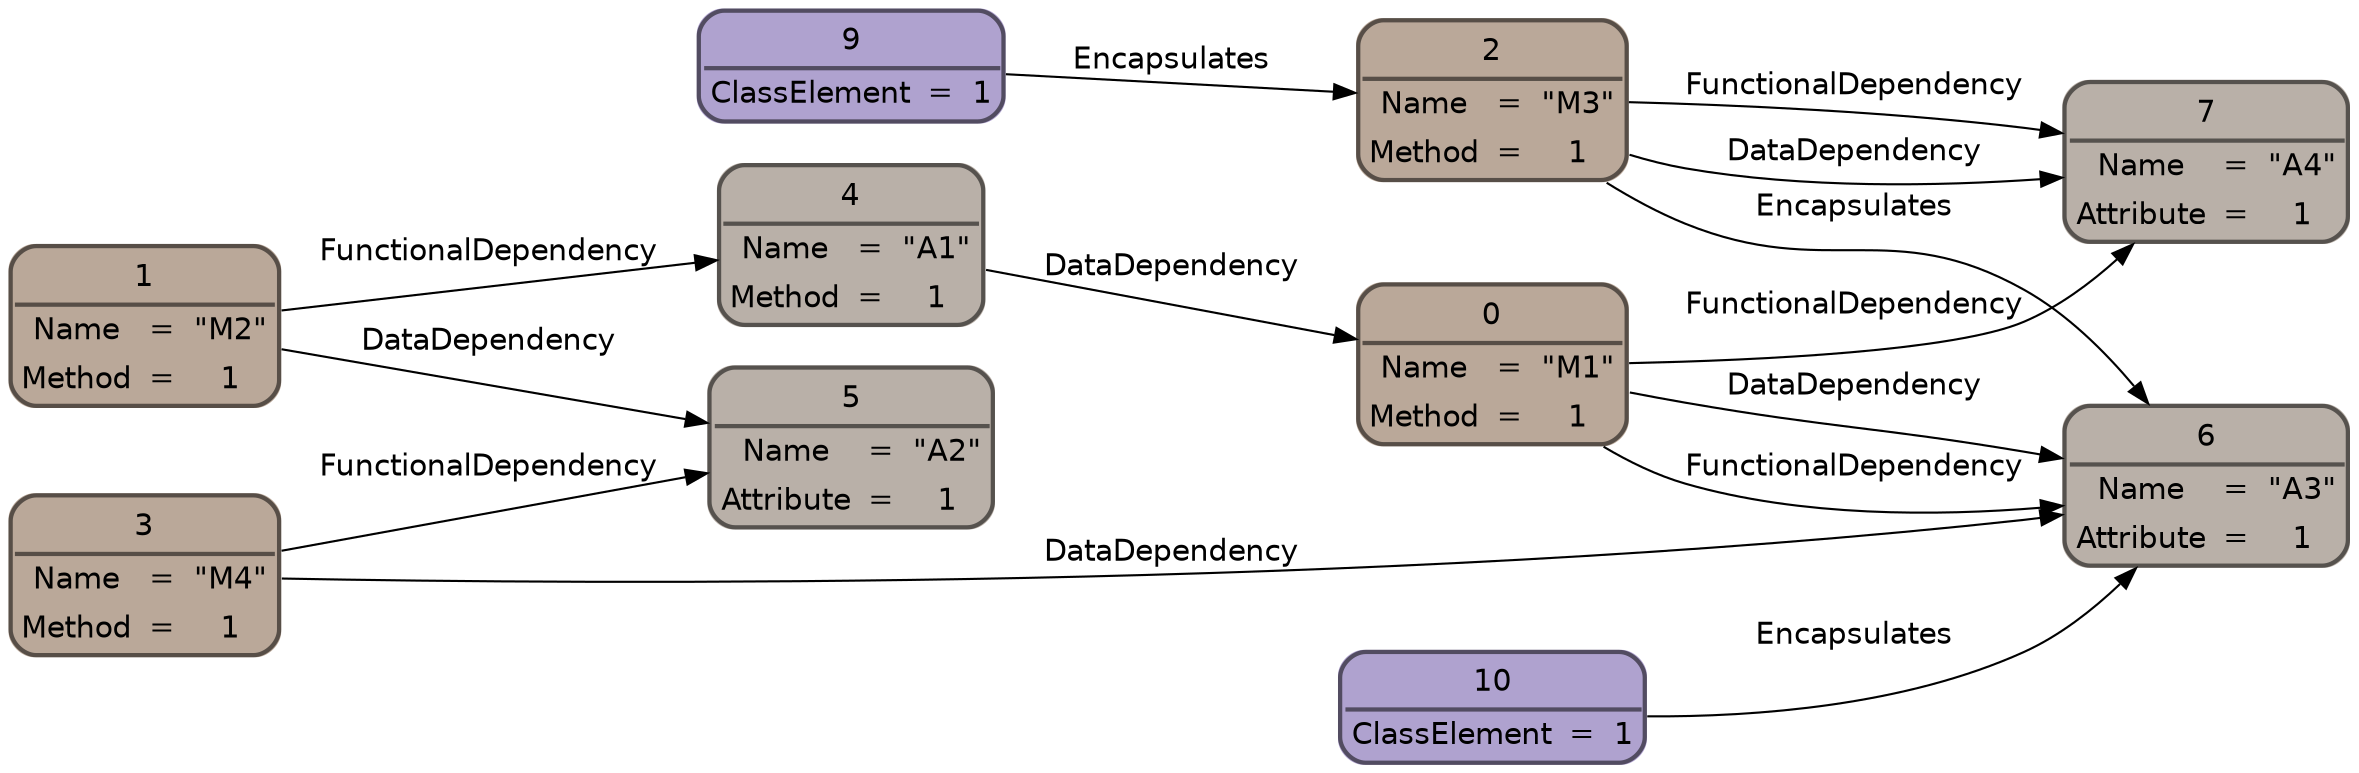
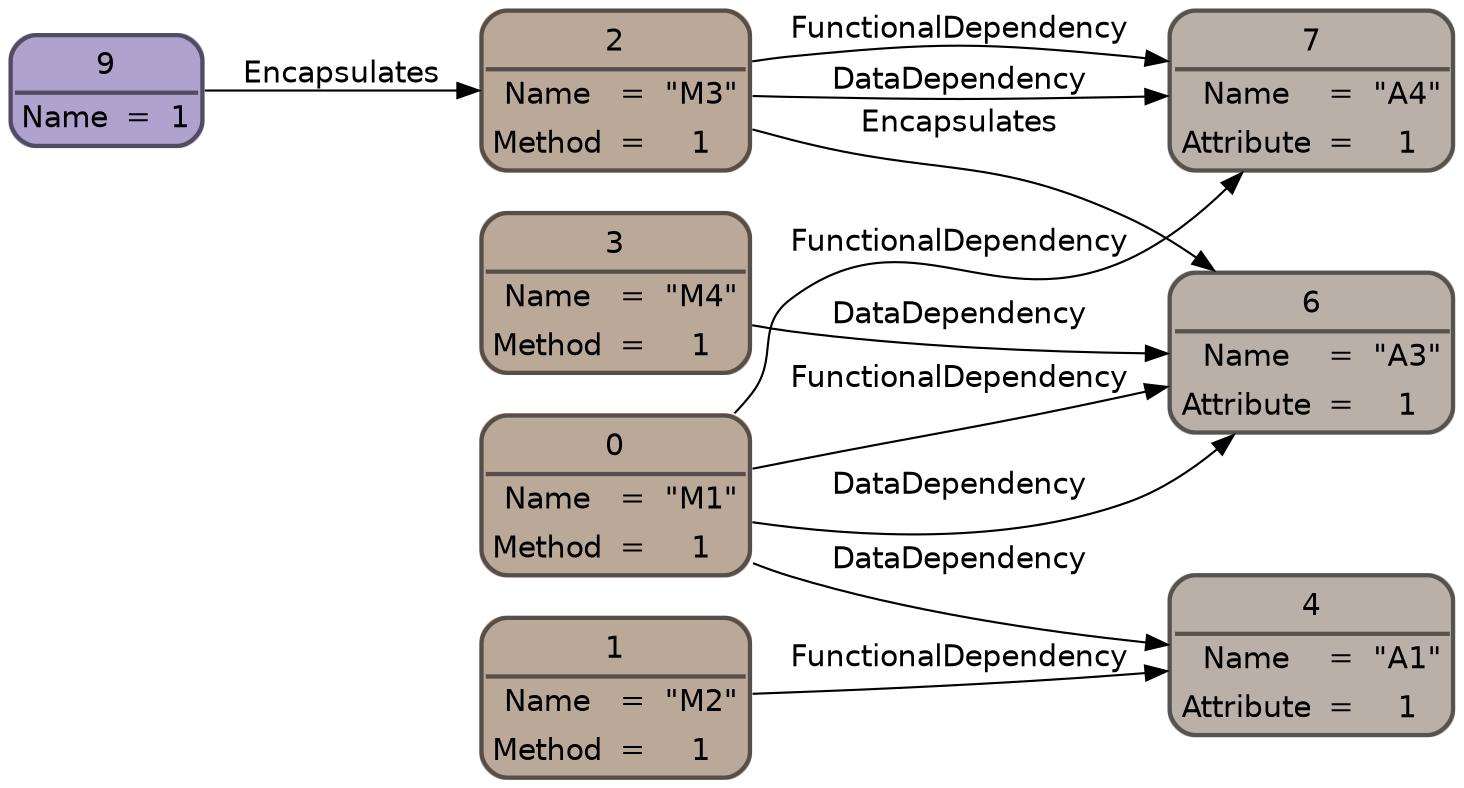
(811, 94) -> (65, 118)
(785, 298) -> (1246, 708)
(1160, 303) -> (947, 614)
(851, 447) -> none
(1492, 707) -> none
